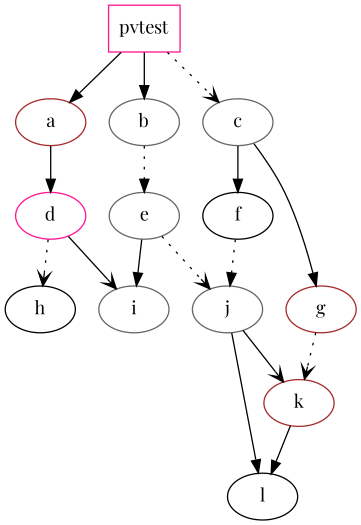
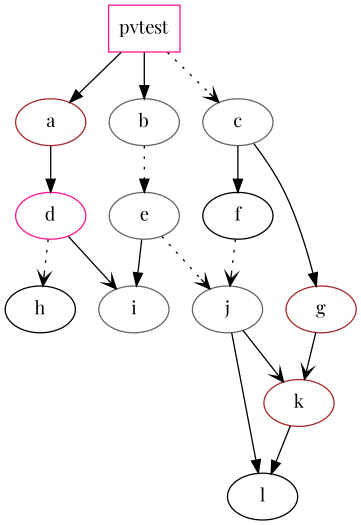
(233, 256) -> (233, 256)
(312, 350) -> (312, 350)
